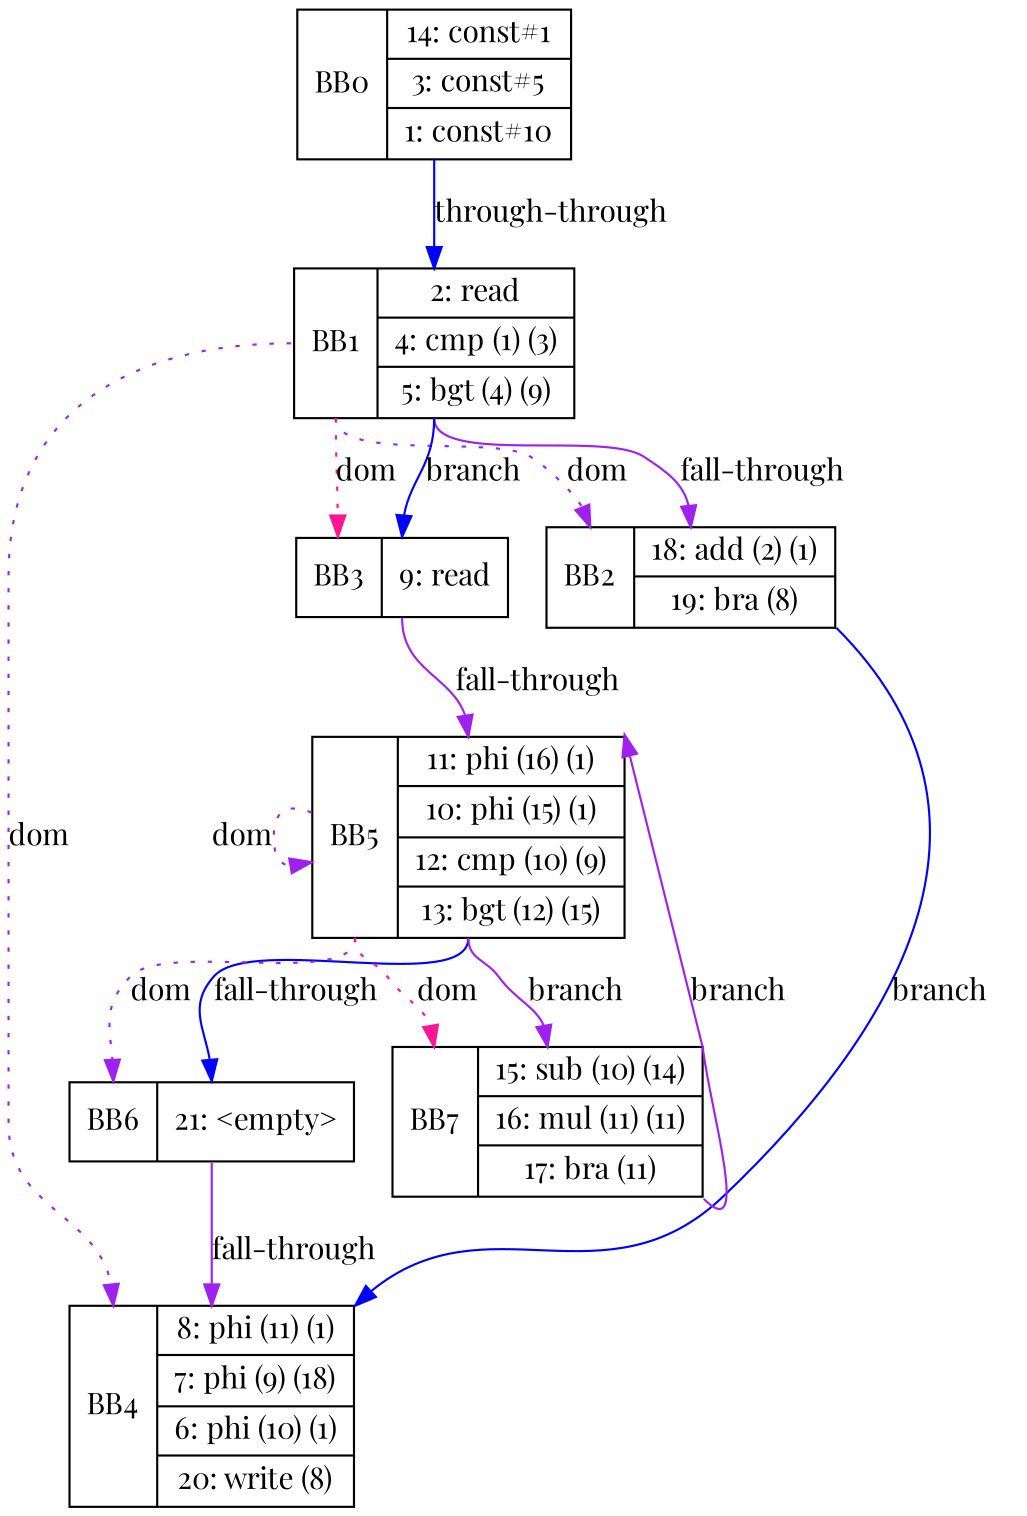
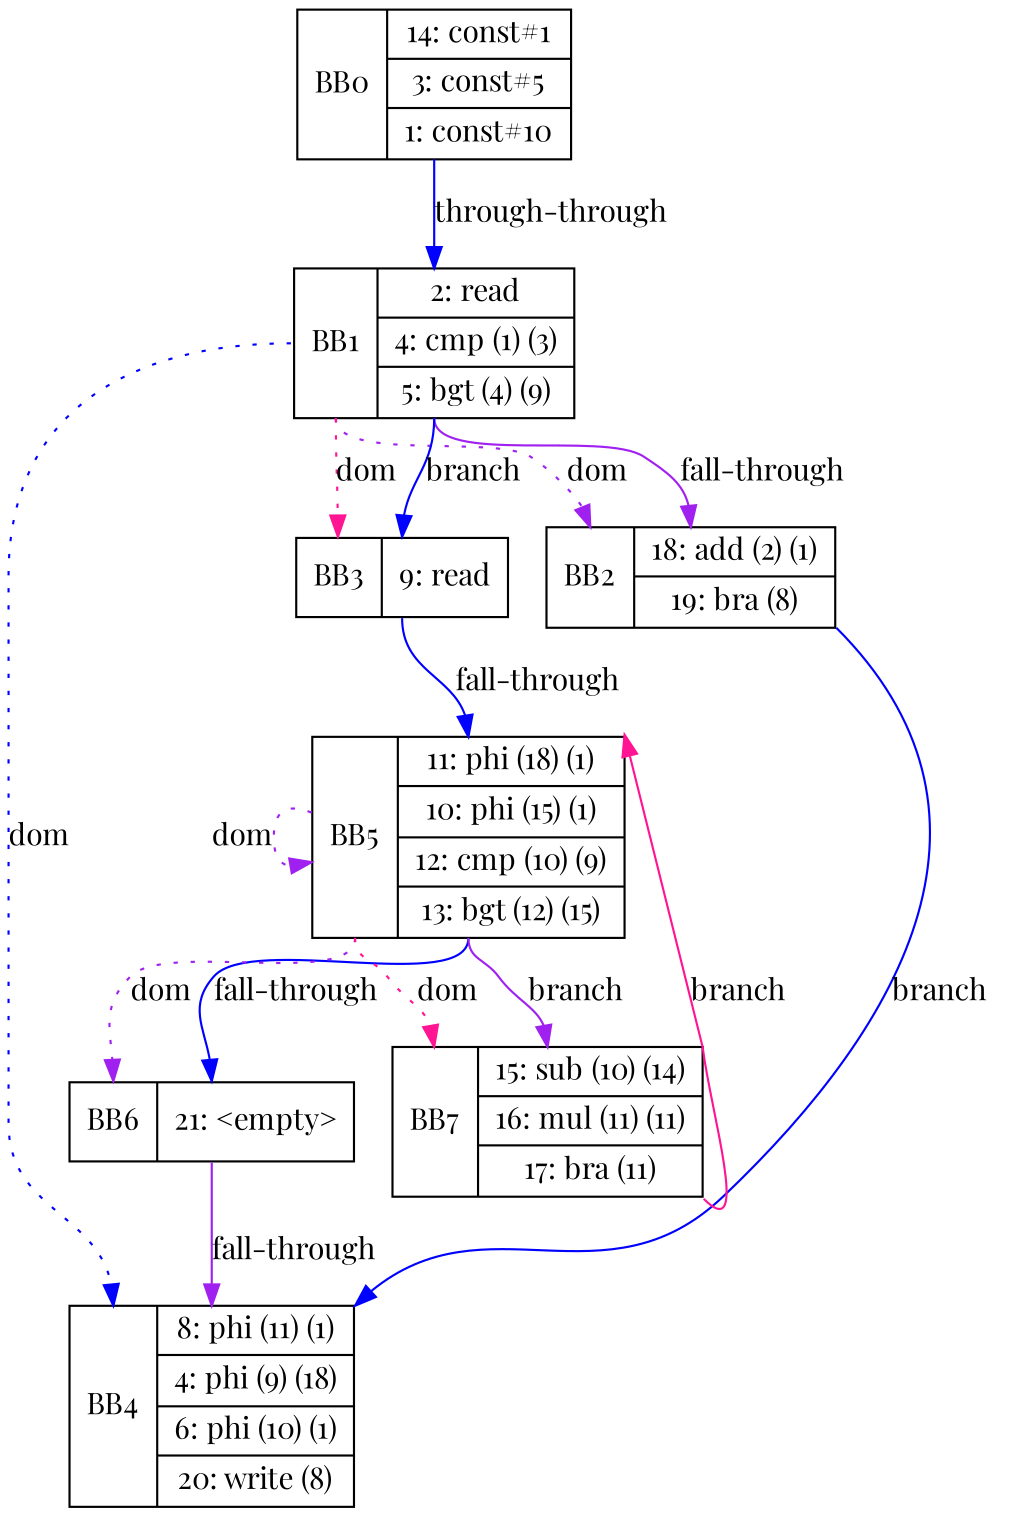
(427, 670) -> (427, 670)
(9, 741) -> (9, 741)
(511, 760) -> (511, 760)
(689, 991) -> (689, 991)
(256, 1380) -> (256, 1380)
